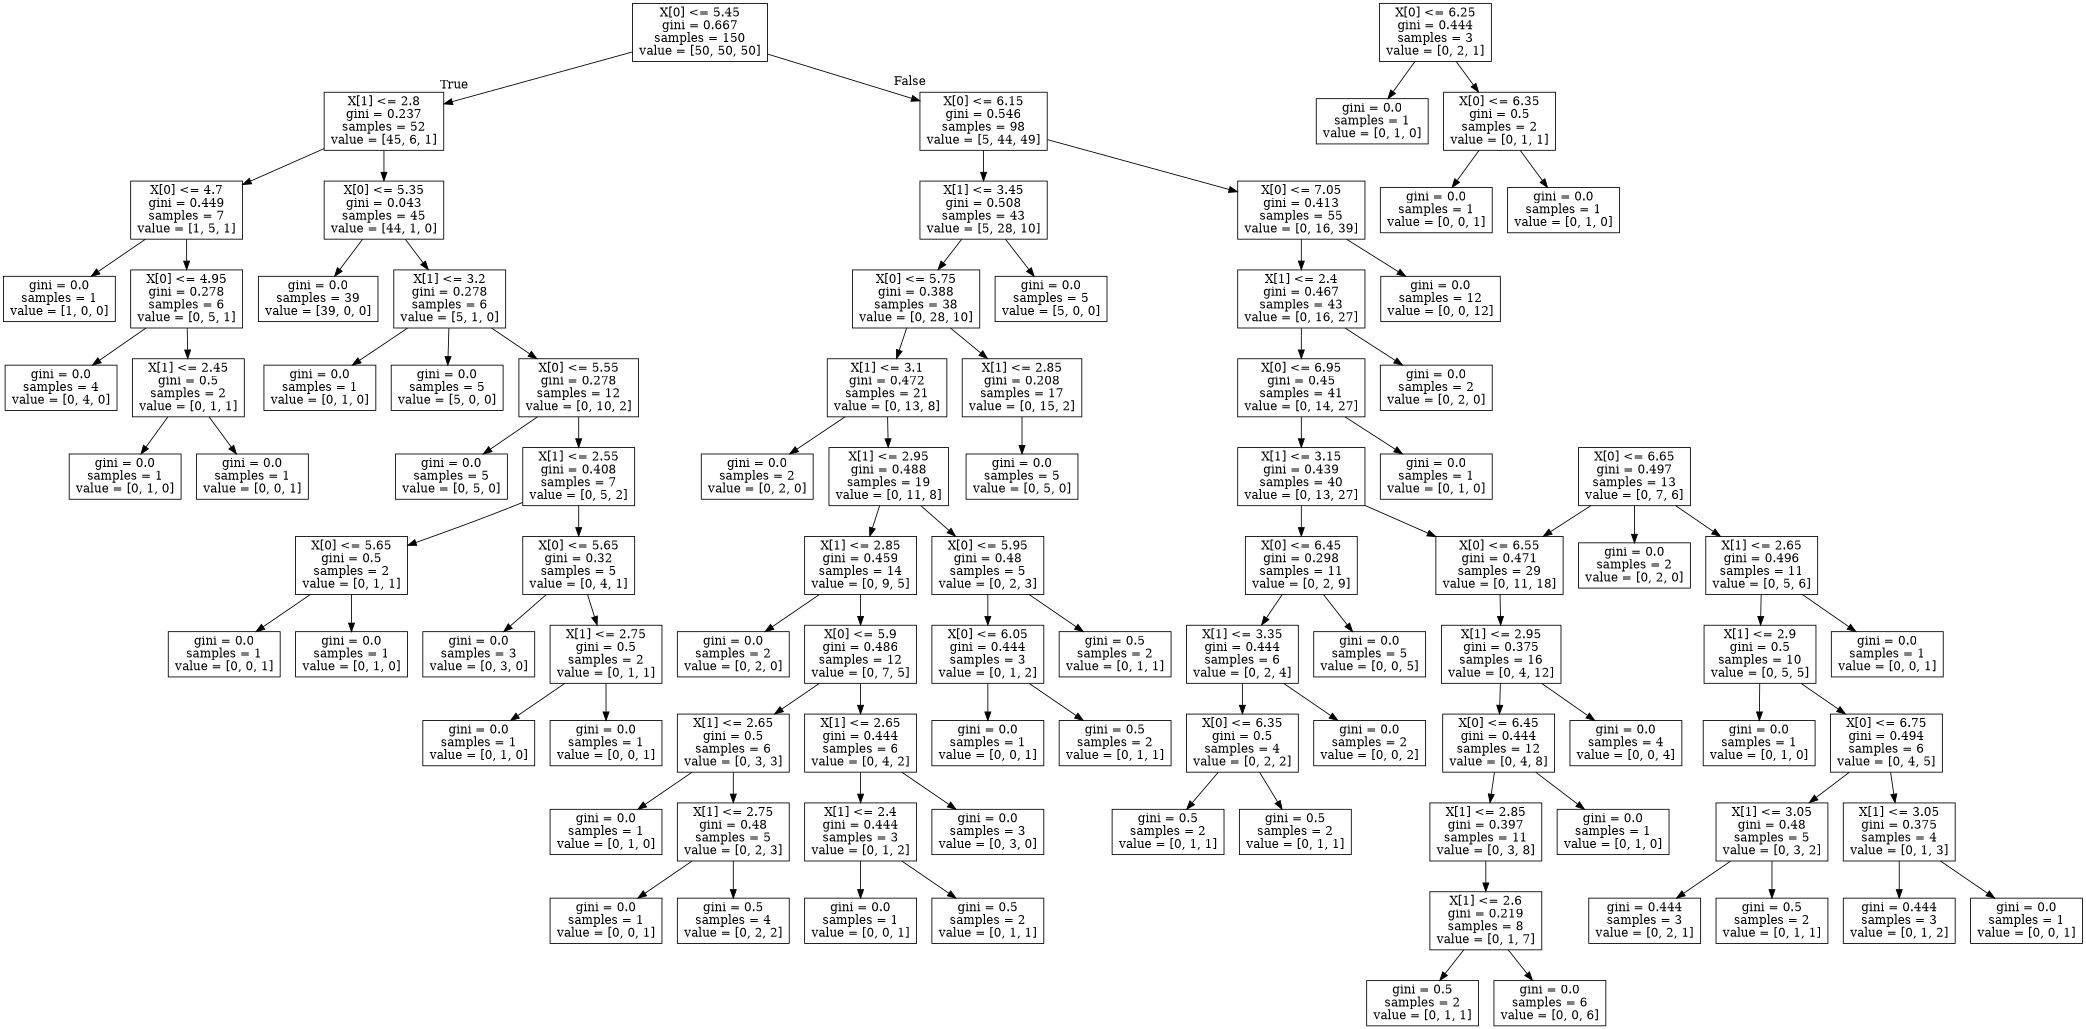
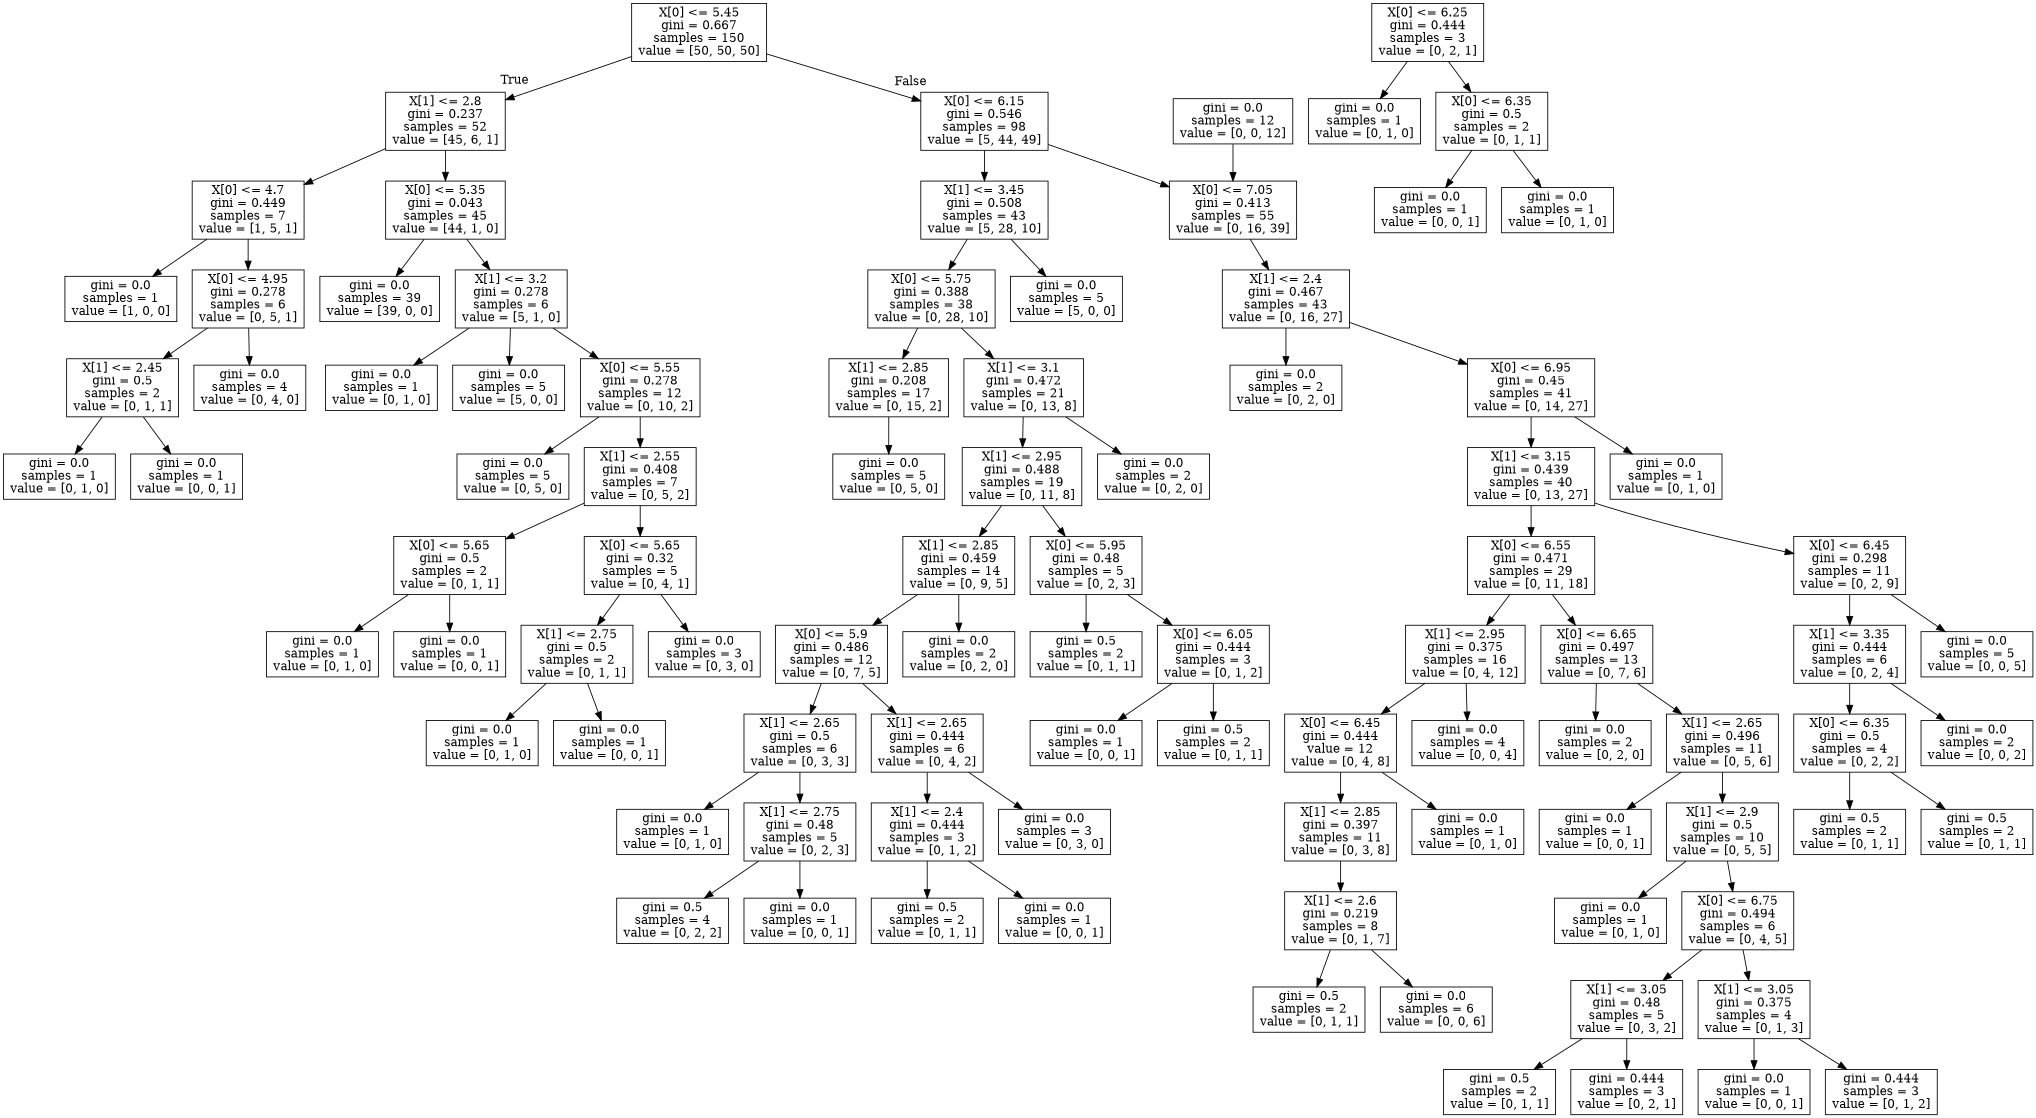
(1372, 255) -> (1233, 158)
(1571, 519) -> (1561, 606)
(1499, 743) -> (1341, 743)
